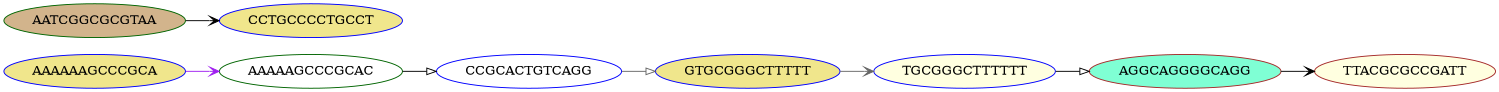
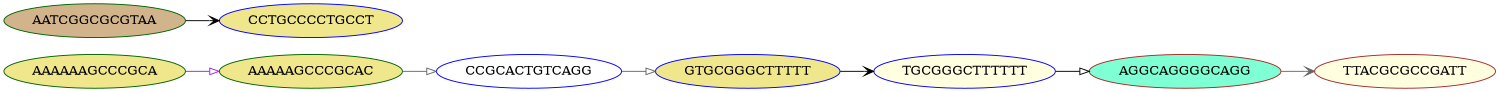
(95, 71) -> (95, 71)
(198, 71) -> (198, 71)
(311, 71) -> (311, 71)
(415, 71) -> (415, 71)
(852, 71) -> (852, 71)
(1293, 71) -> (1293, 71)
